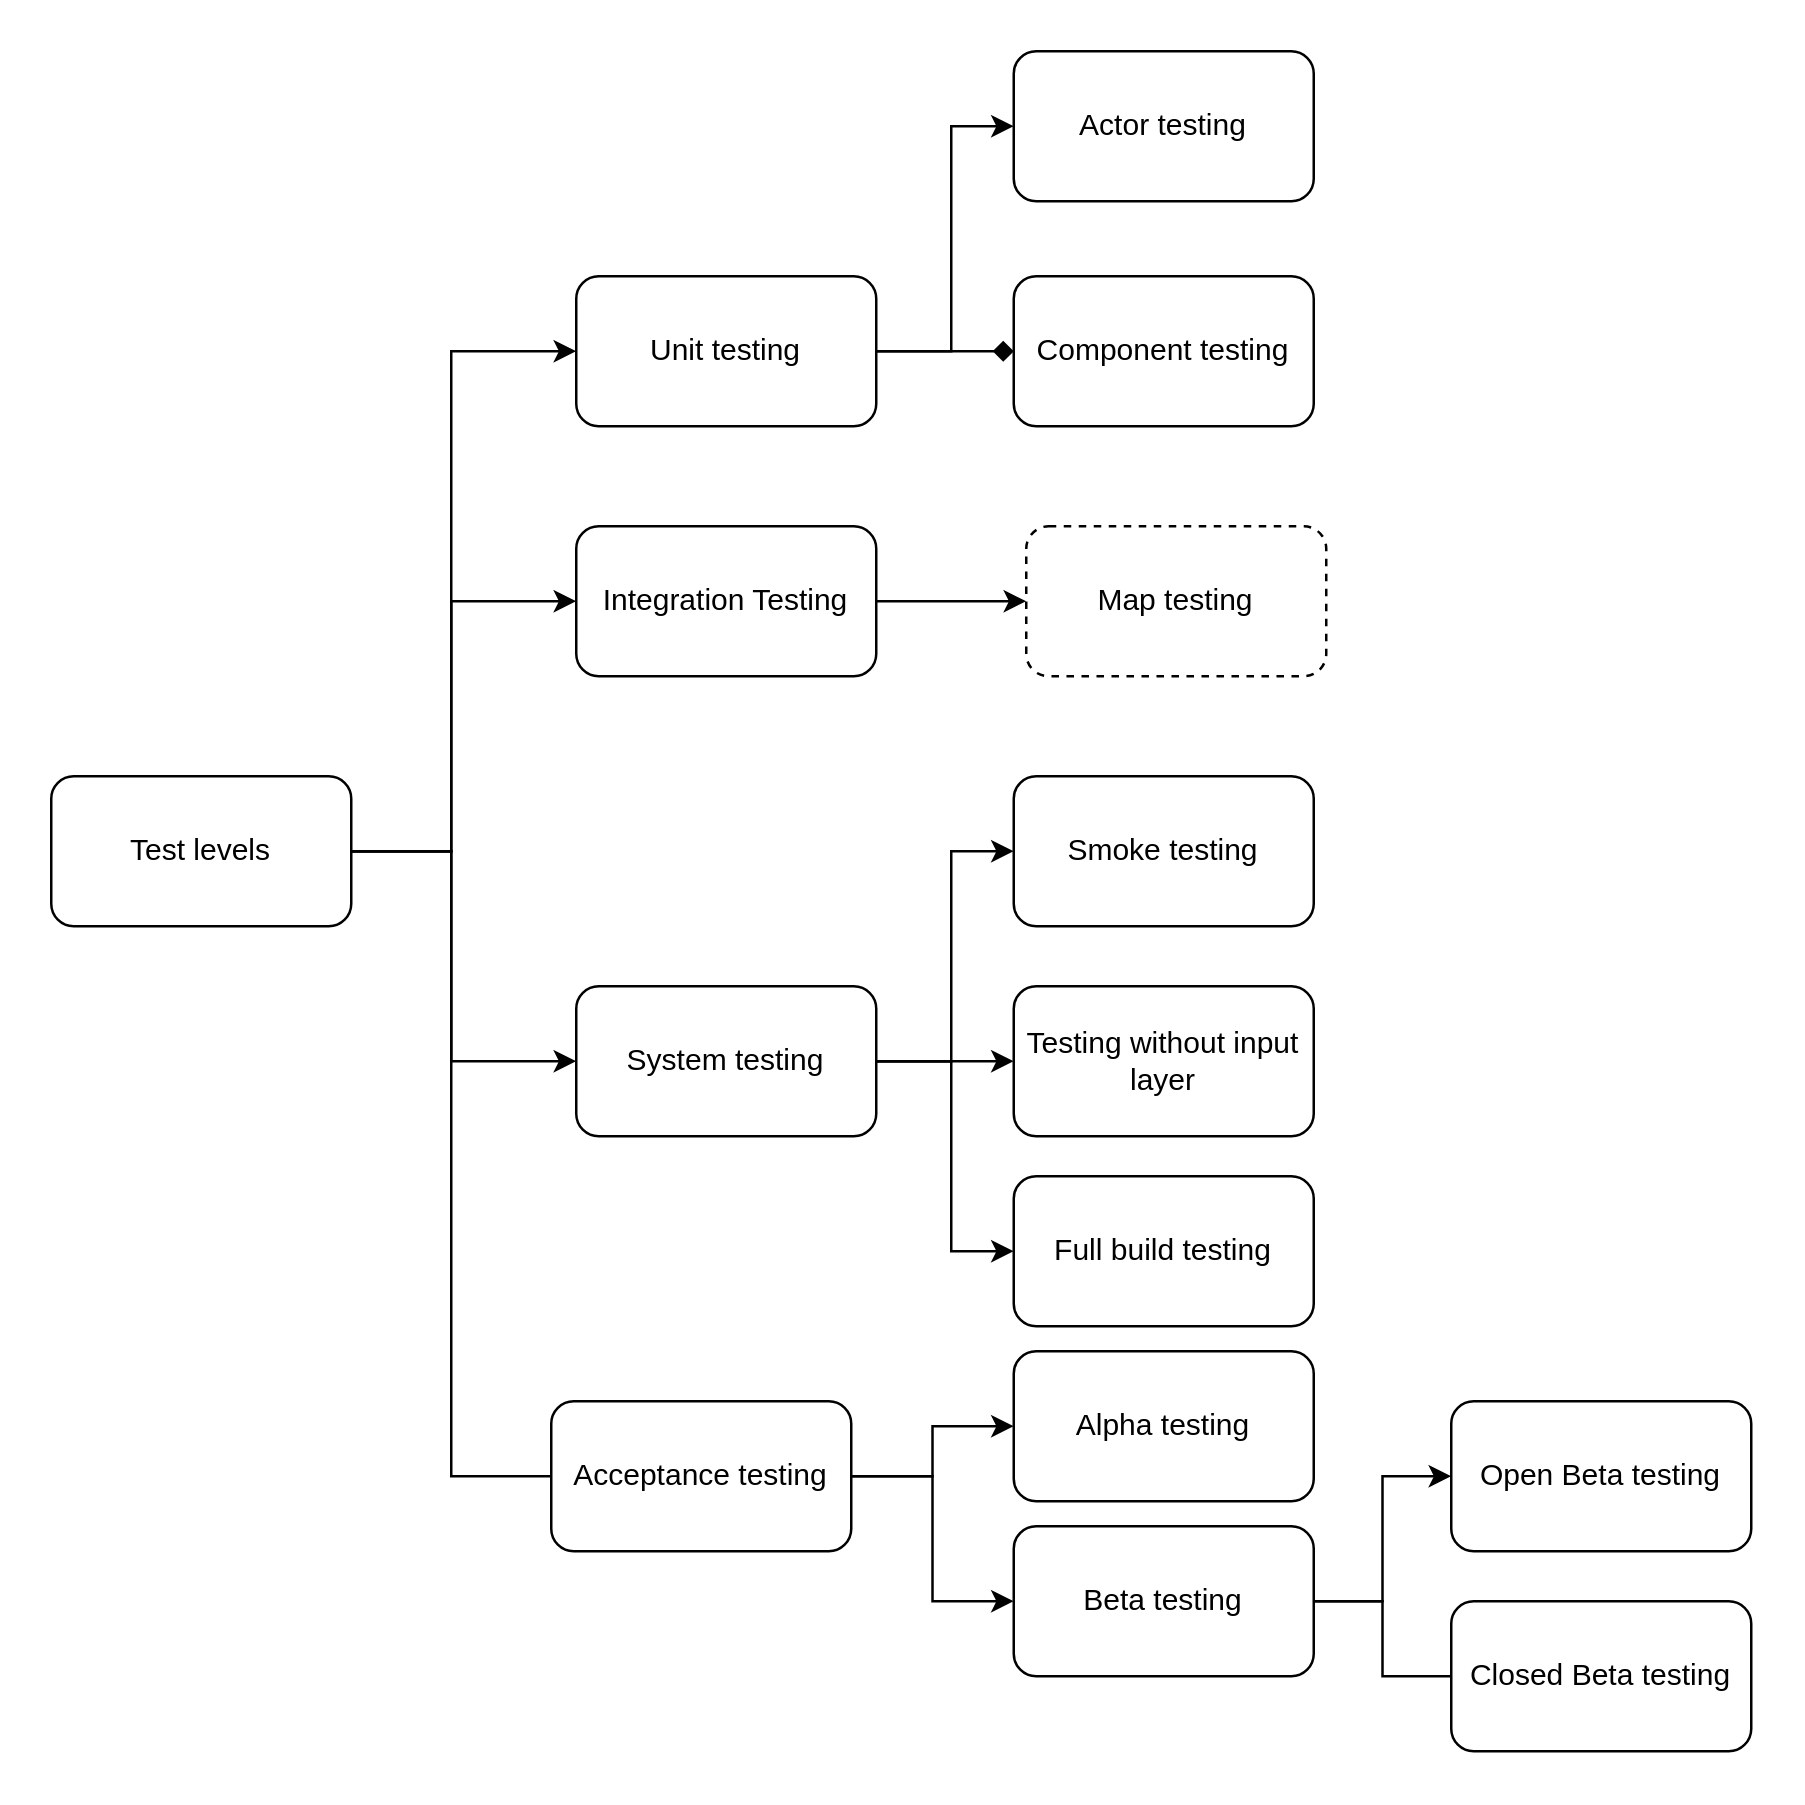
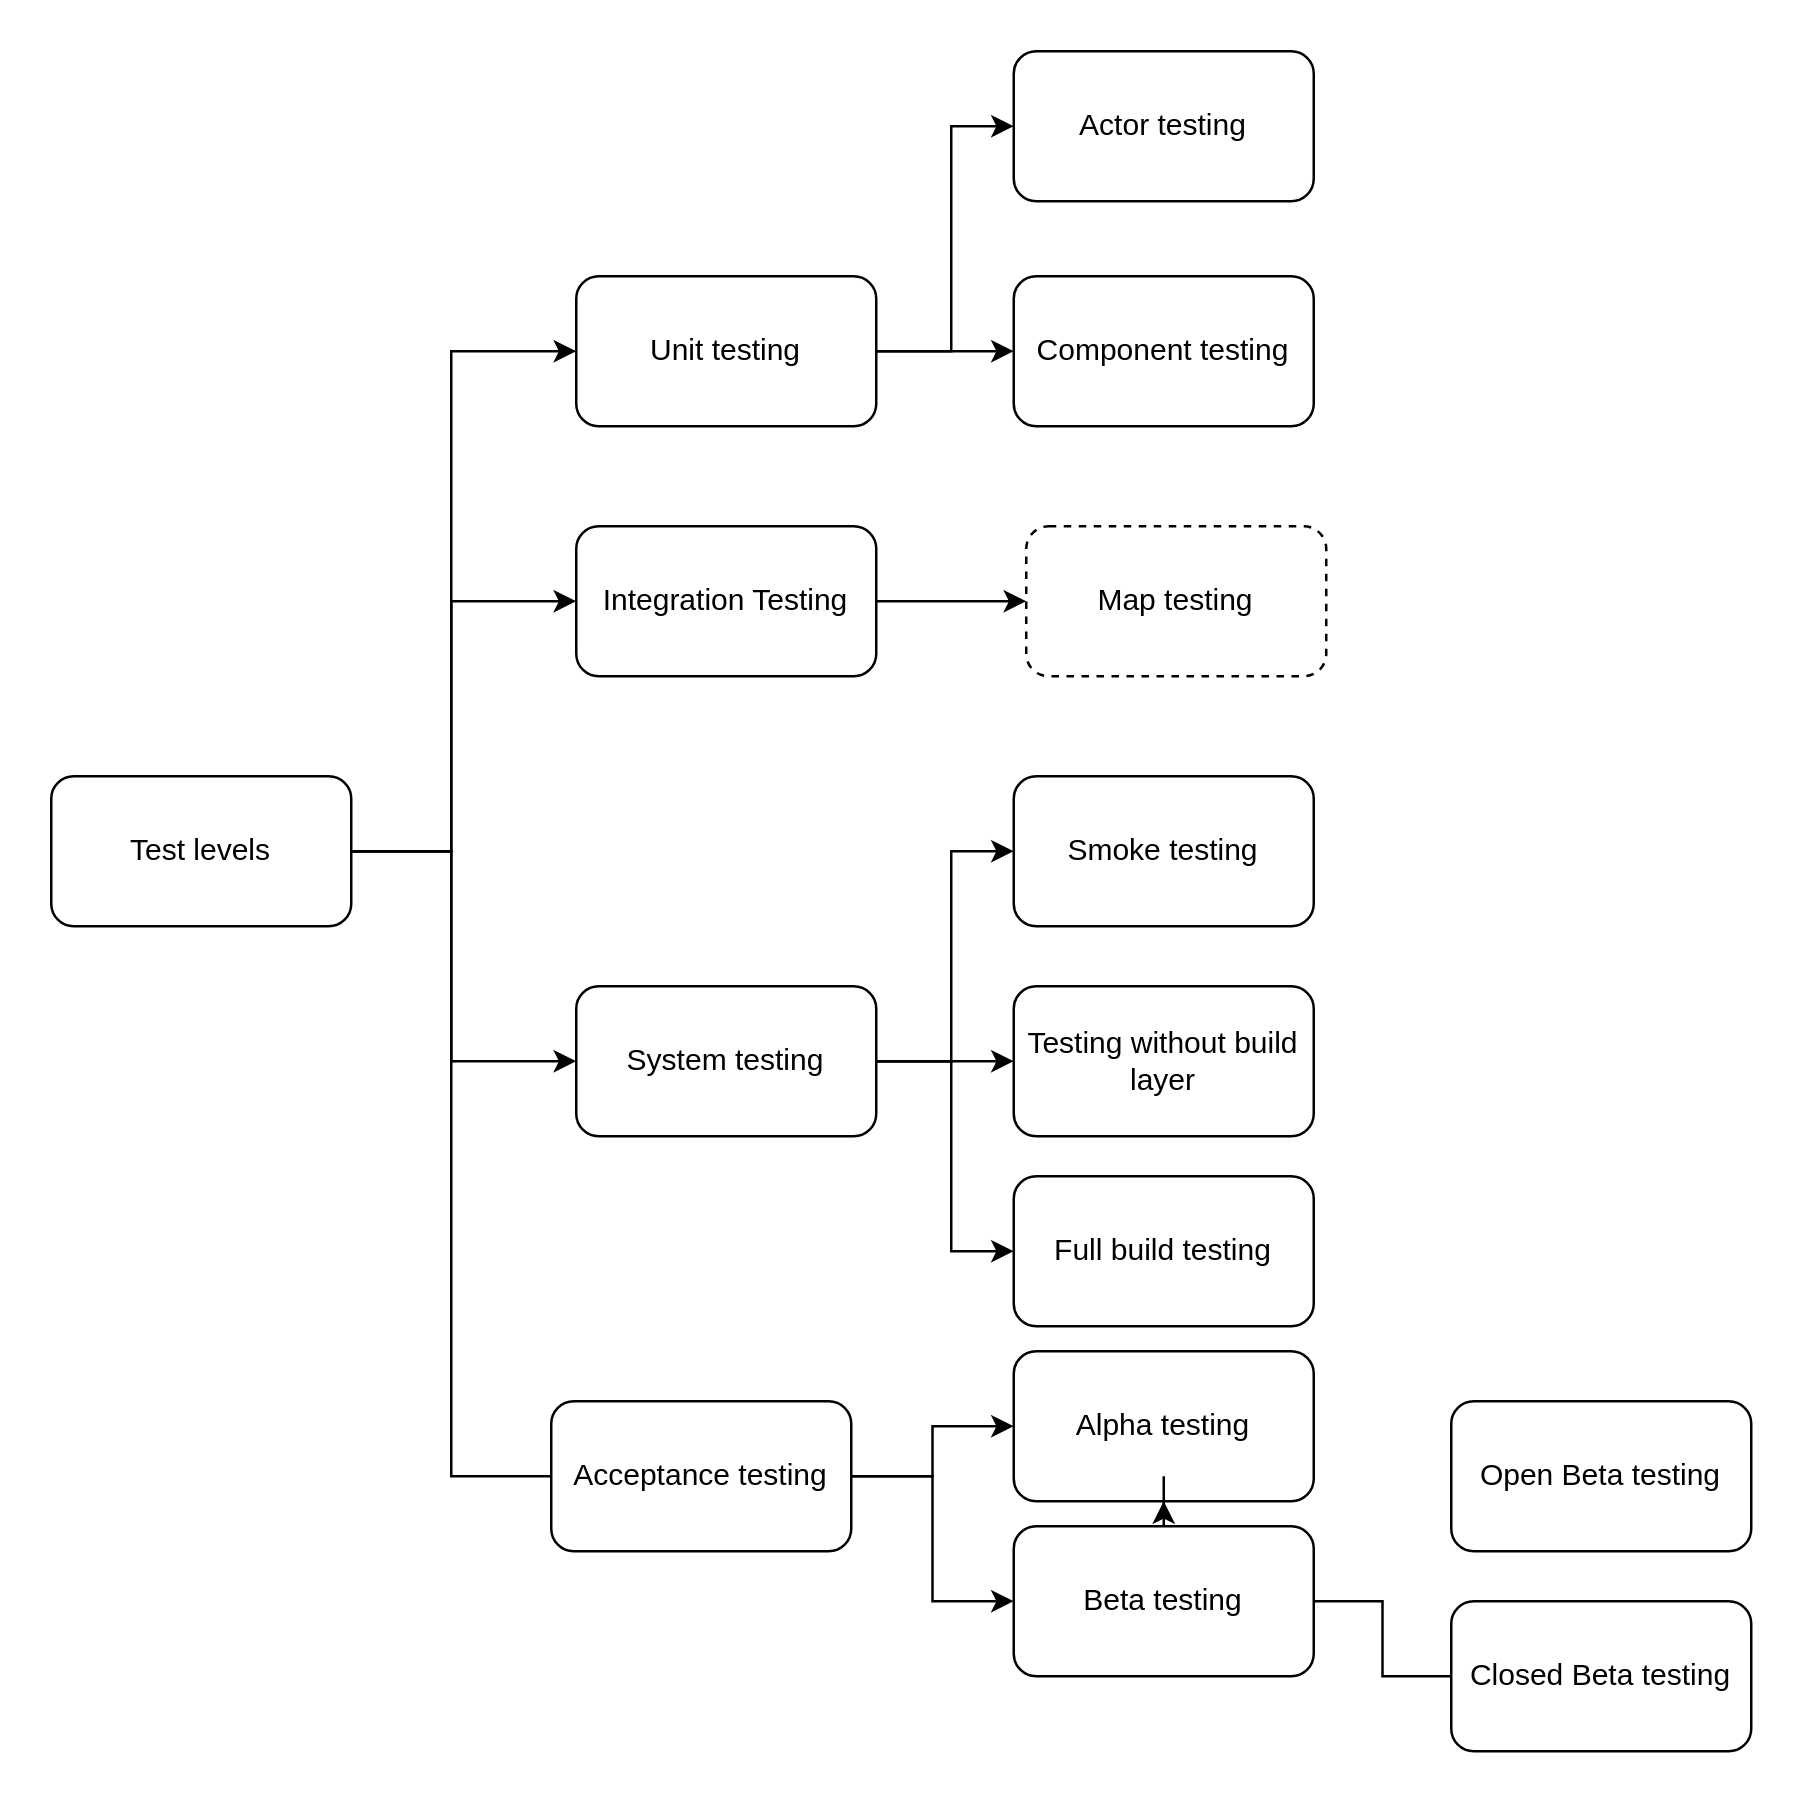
(993, 351) -> (994, 351)
(1164, 1061) -> (1164, 1061)
(1383, 1511) -> (1164, 1476)
